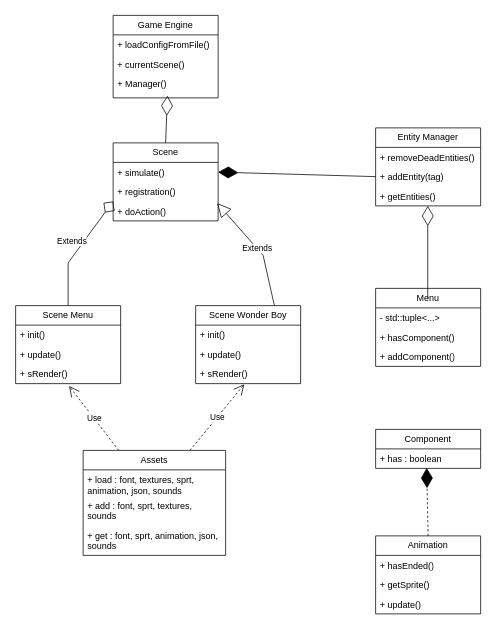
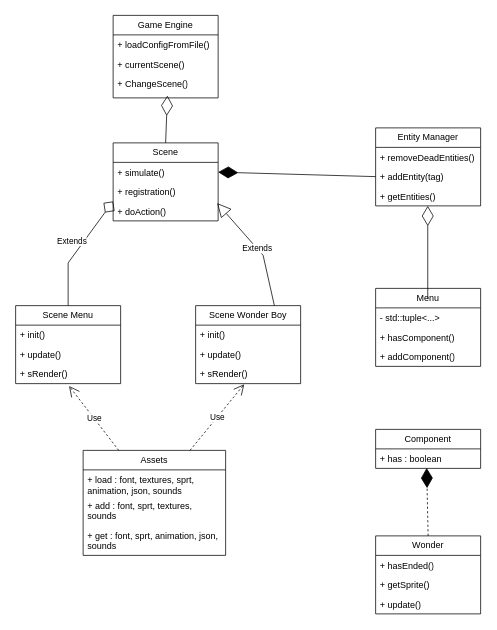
(144, 85) -> (154, 85)
(428, 546) -> (428, 546)
